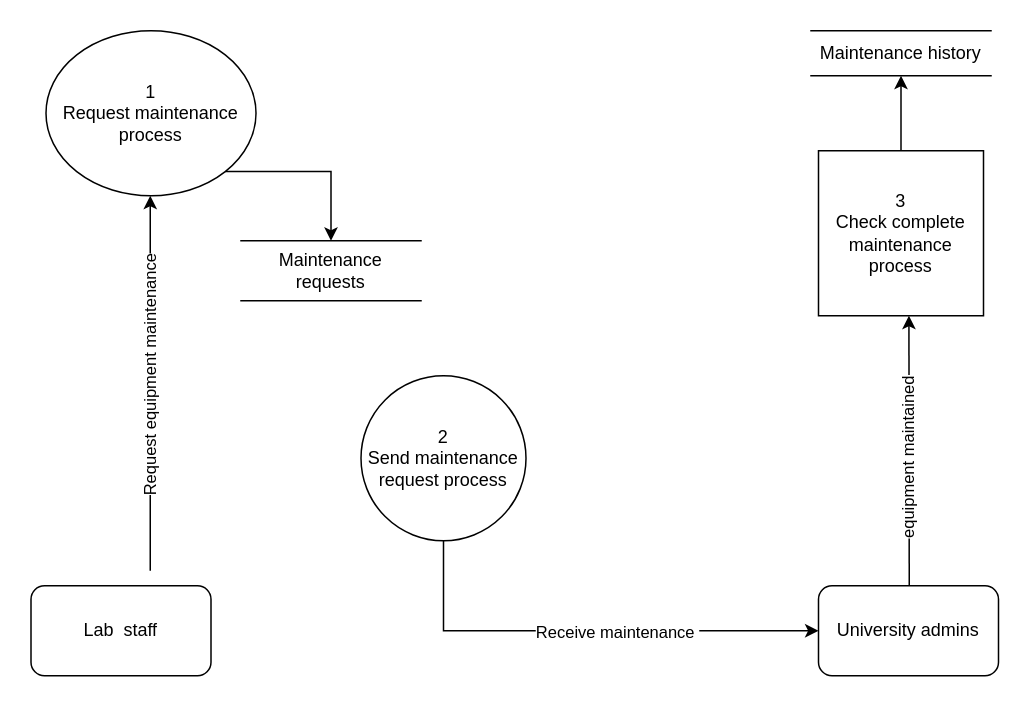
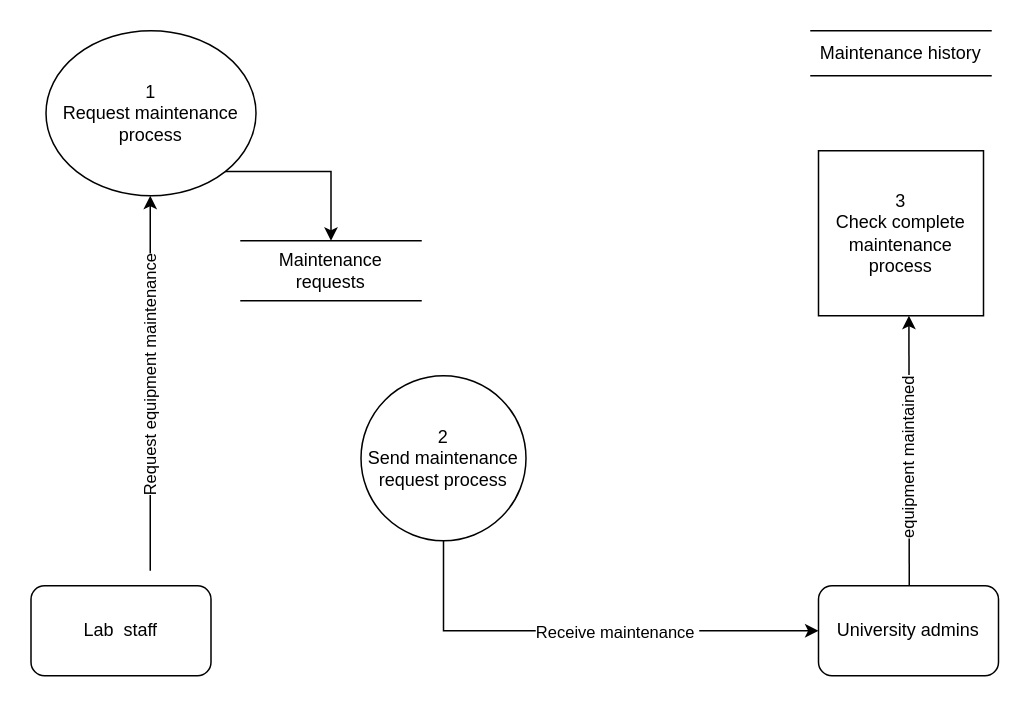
(901, 119) -> none
